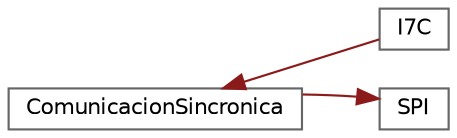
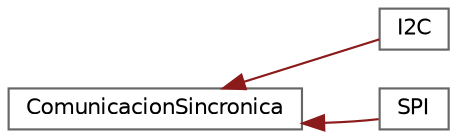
(414, 29) -> (414, 29)
(330, 95) -> (352, 122)
